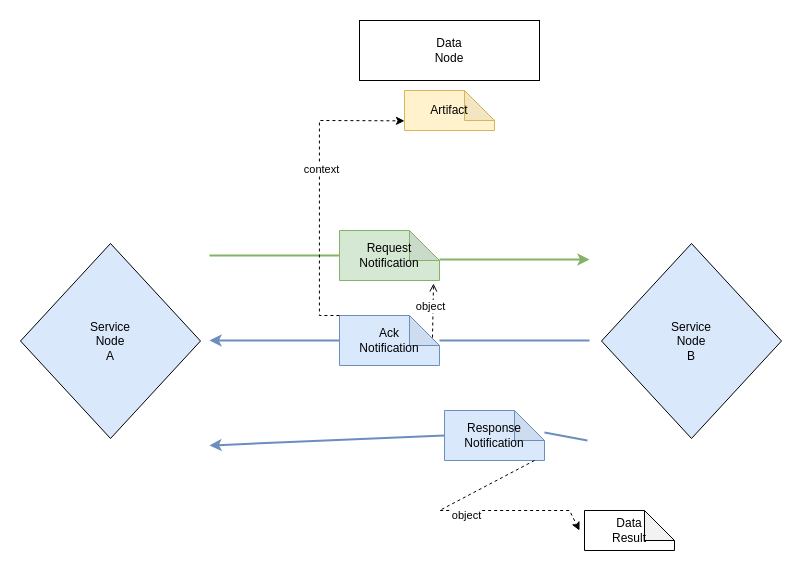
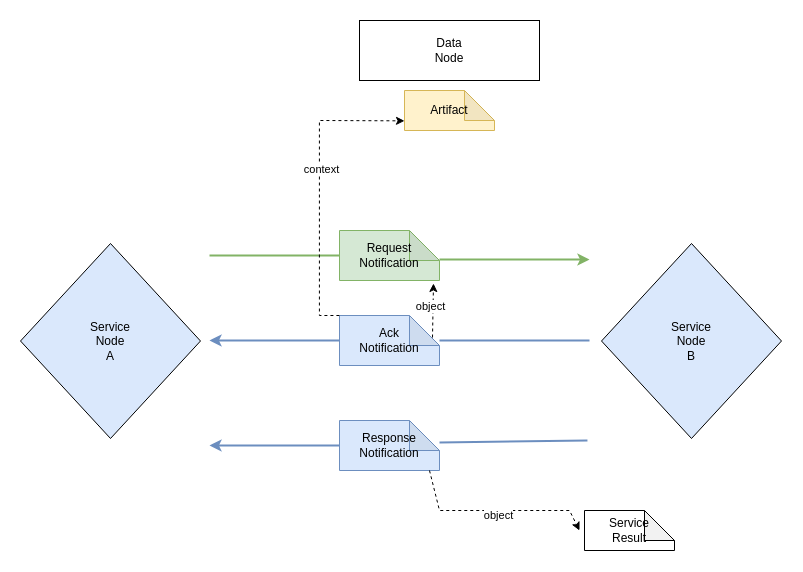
(433, 290) -> (433, 292)
(495, 436) -> (390, 446)
(630, 531) -> (630, 531)
